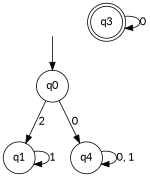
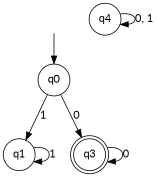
(68, 118) -> (69, 113)
(42, 122) -> (44, 116)
